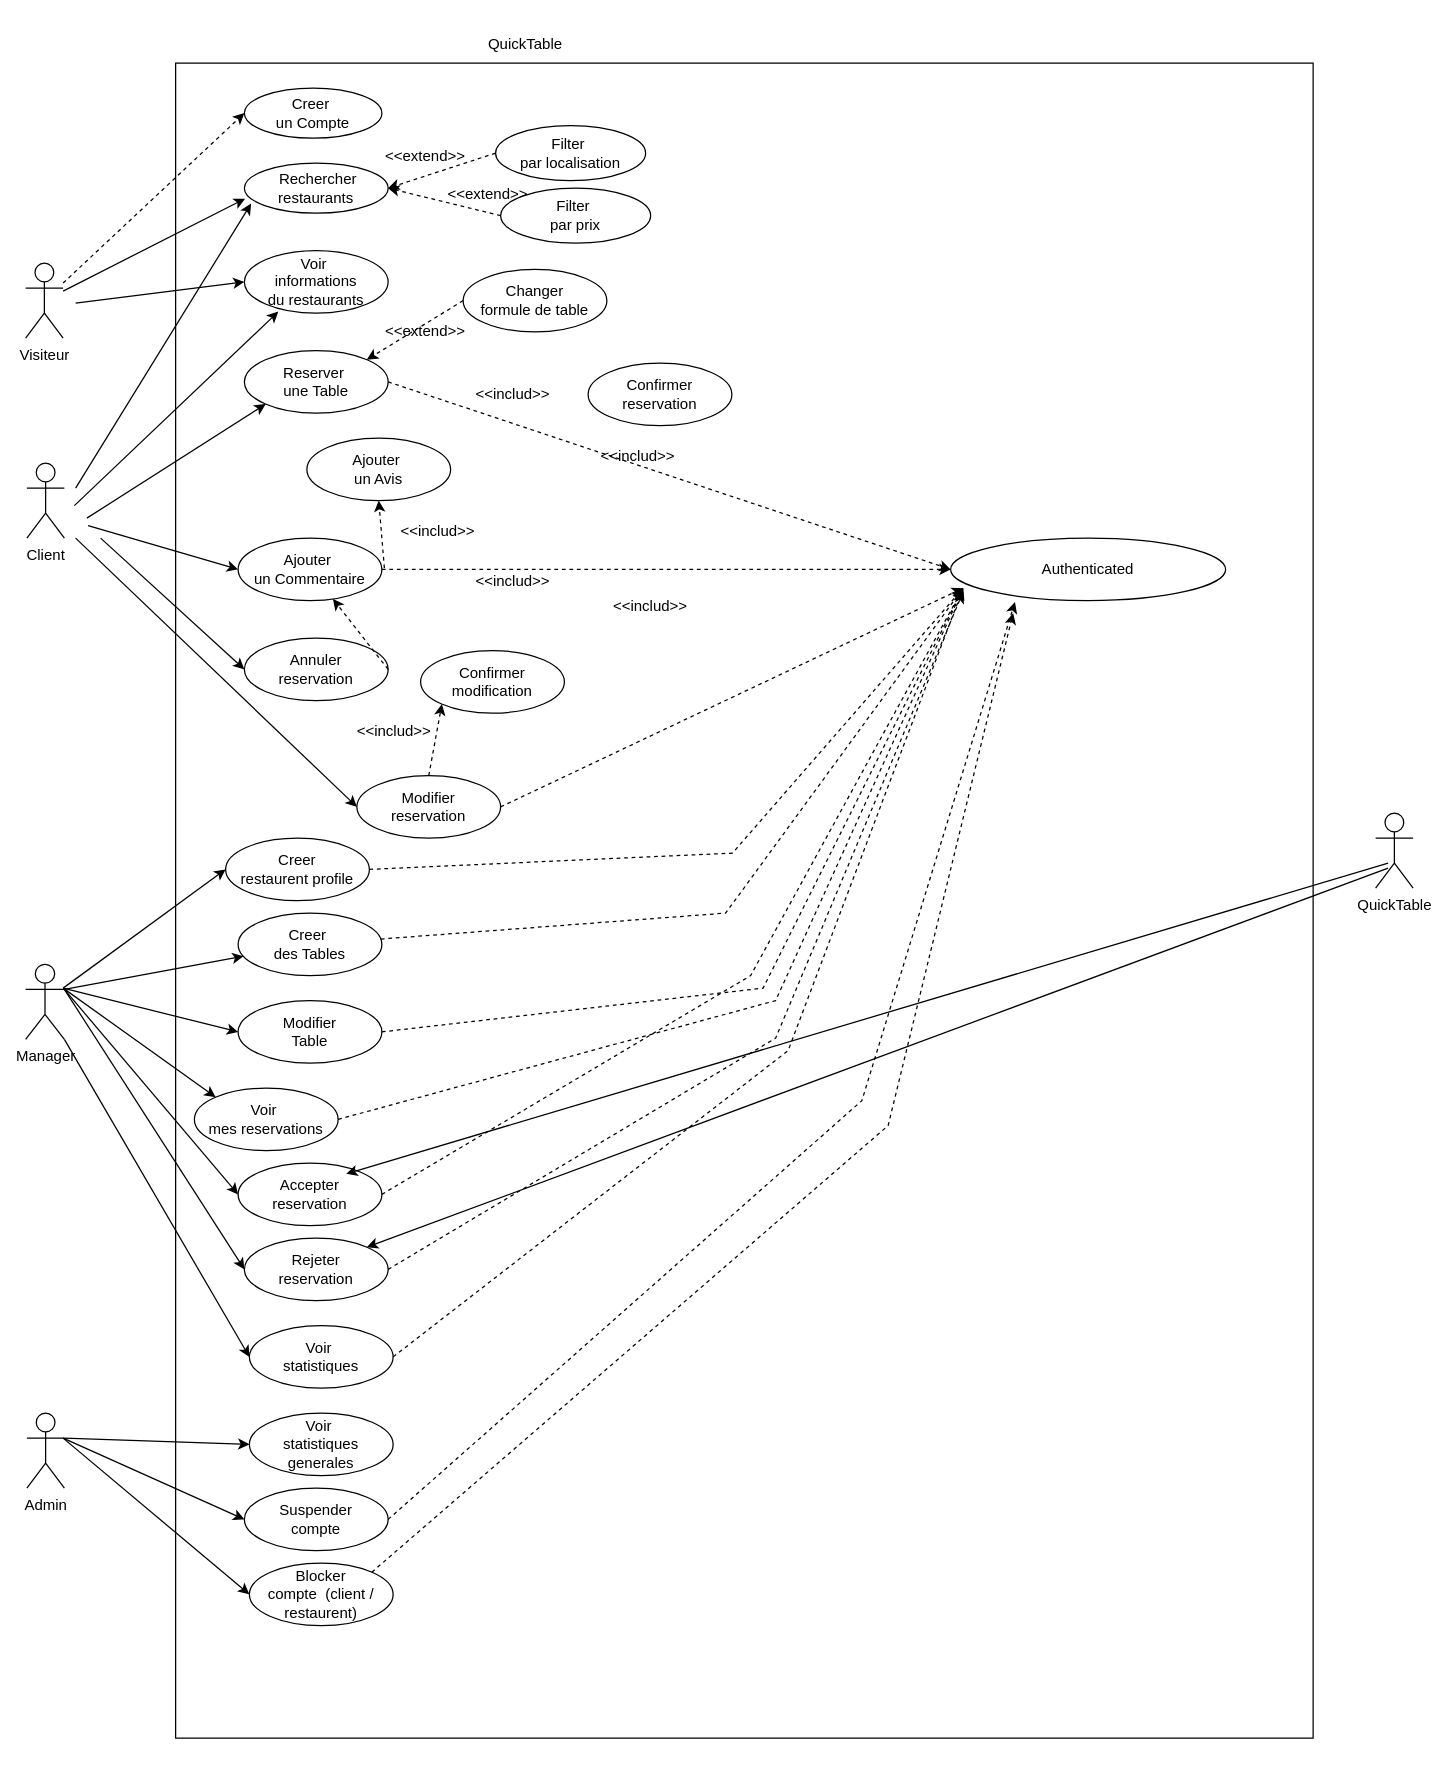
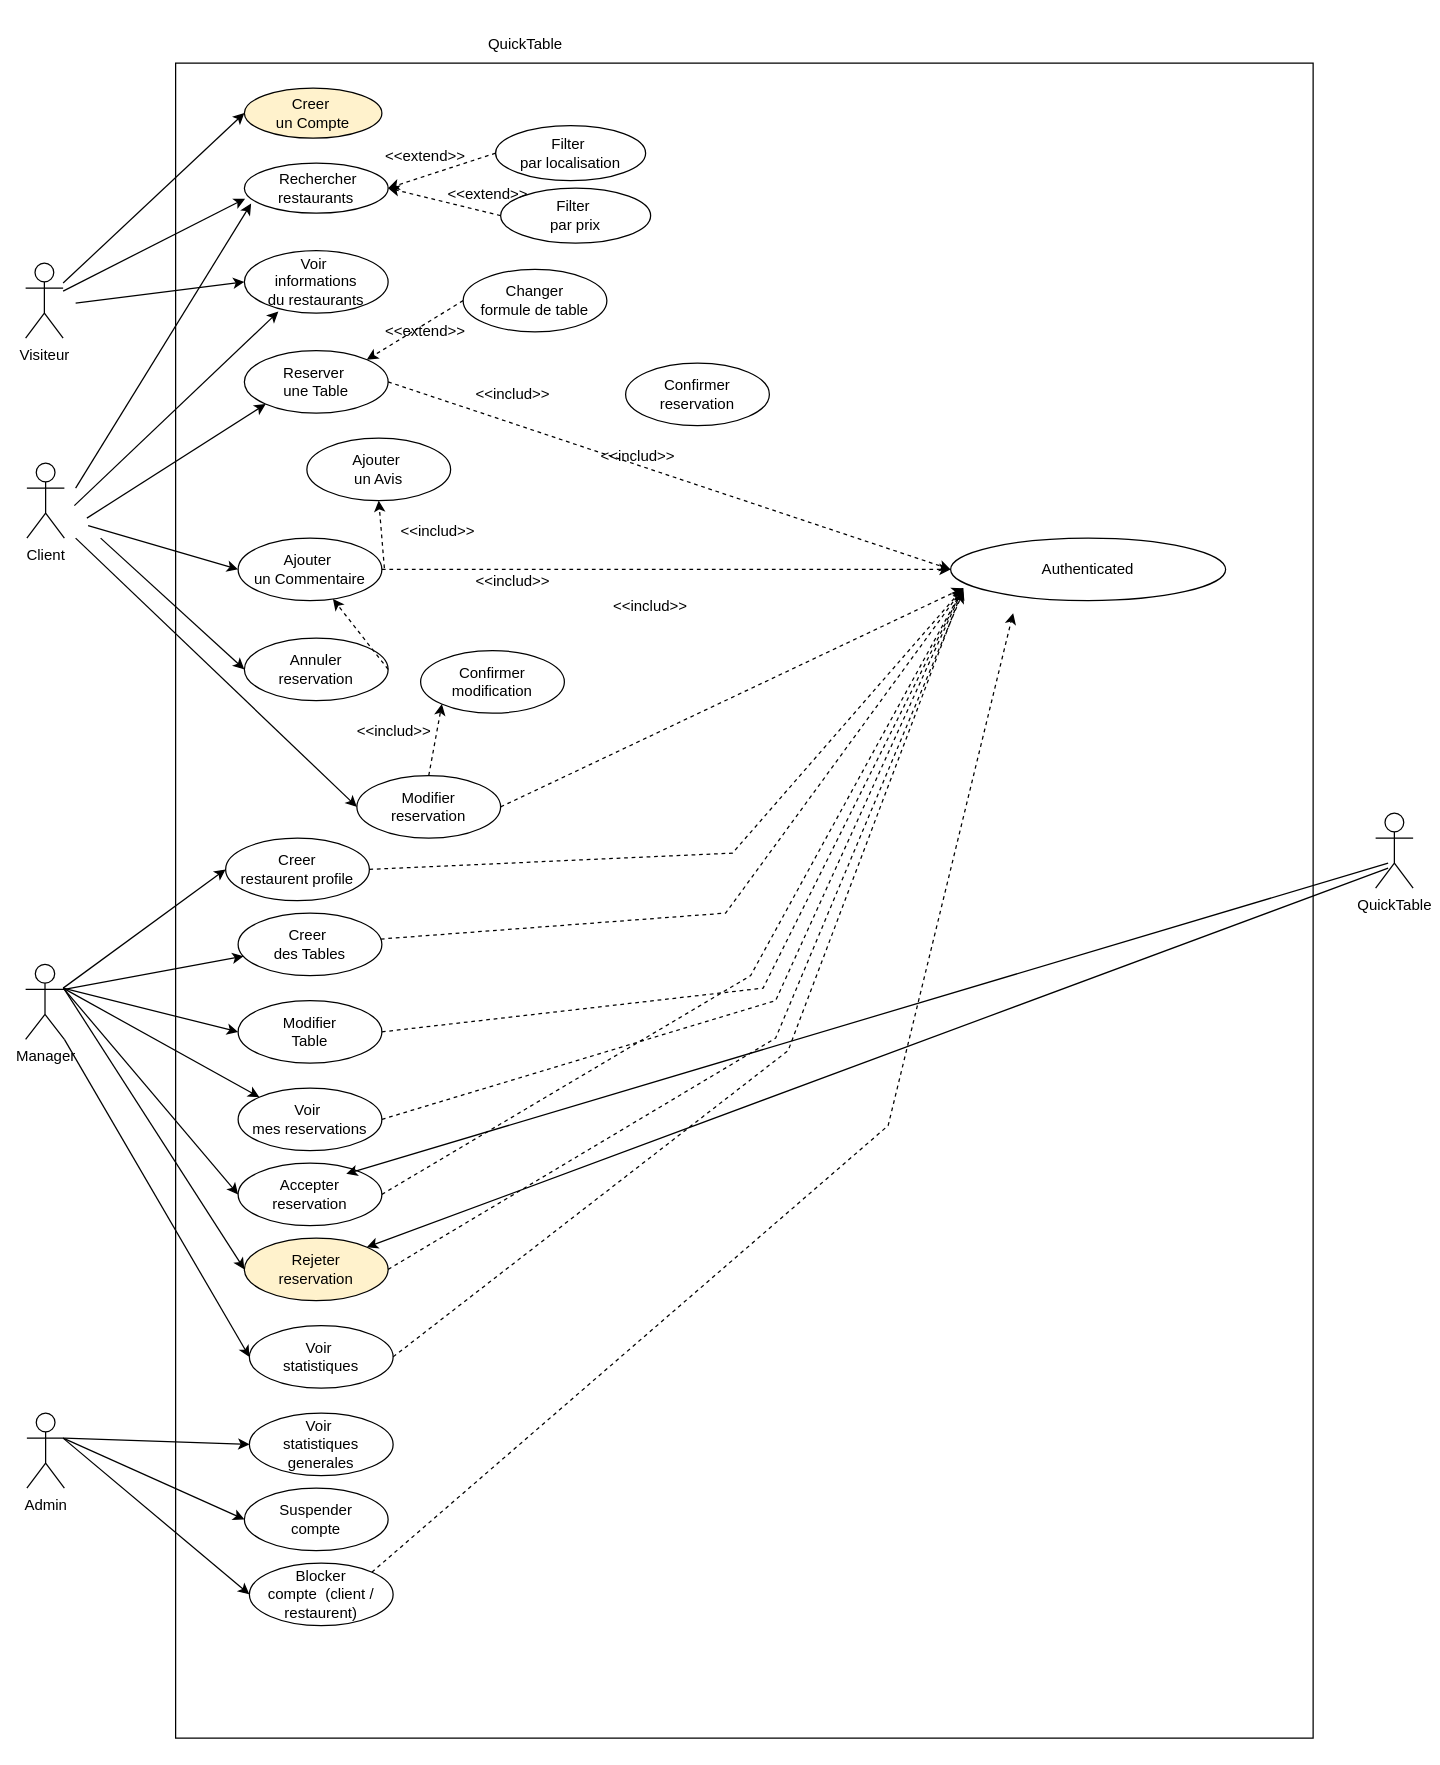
(313, 113) -> (313, 113)
(151, 201) -> (151, 201)
(660, 394) -> (698, 394)
(266, 1119) -> (310, 1119)
(316, 1269) -> (316, 1269)
(640, 1297) -> none
